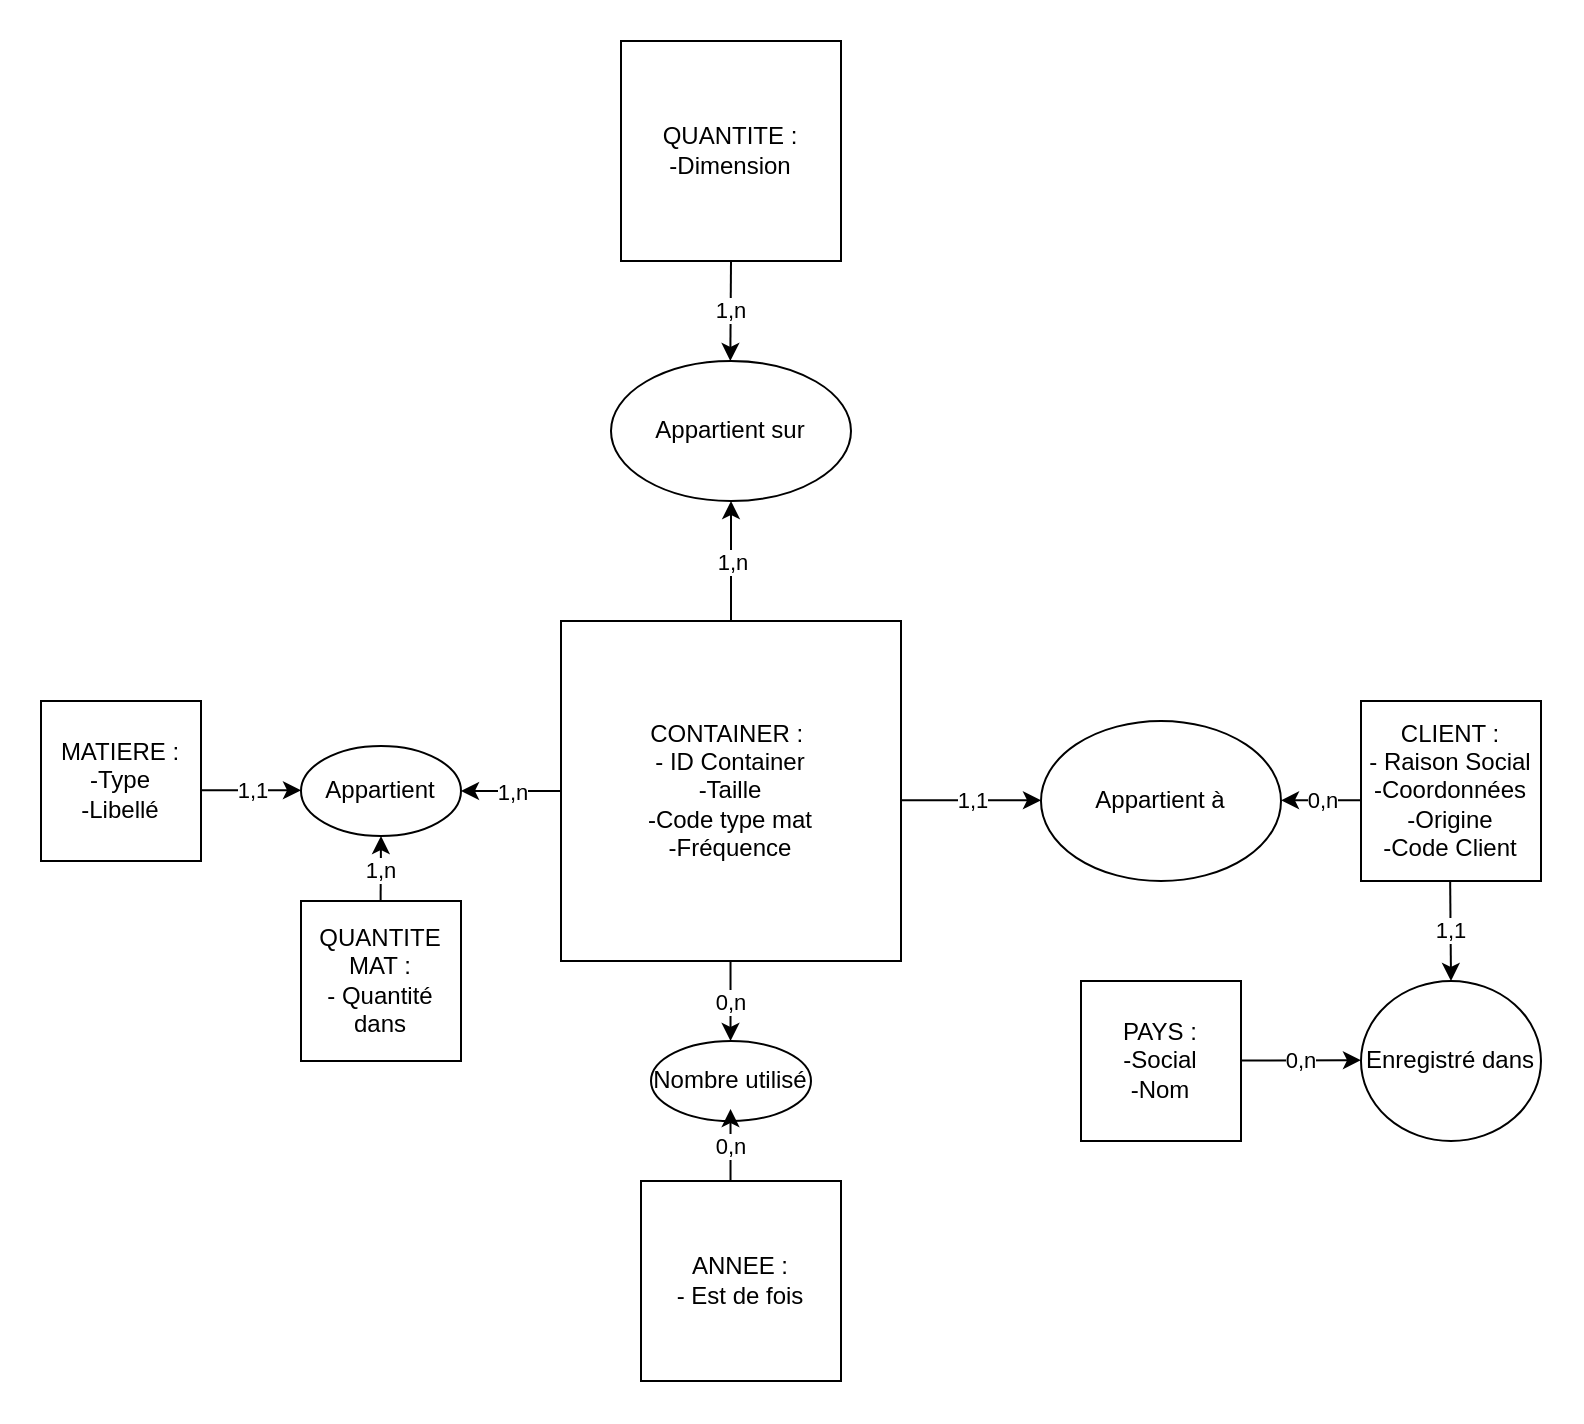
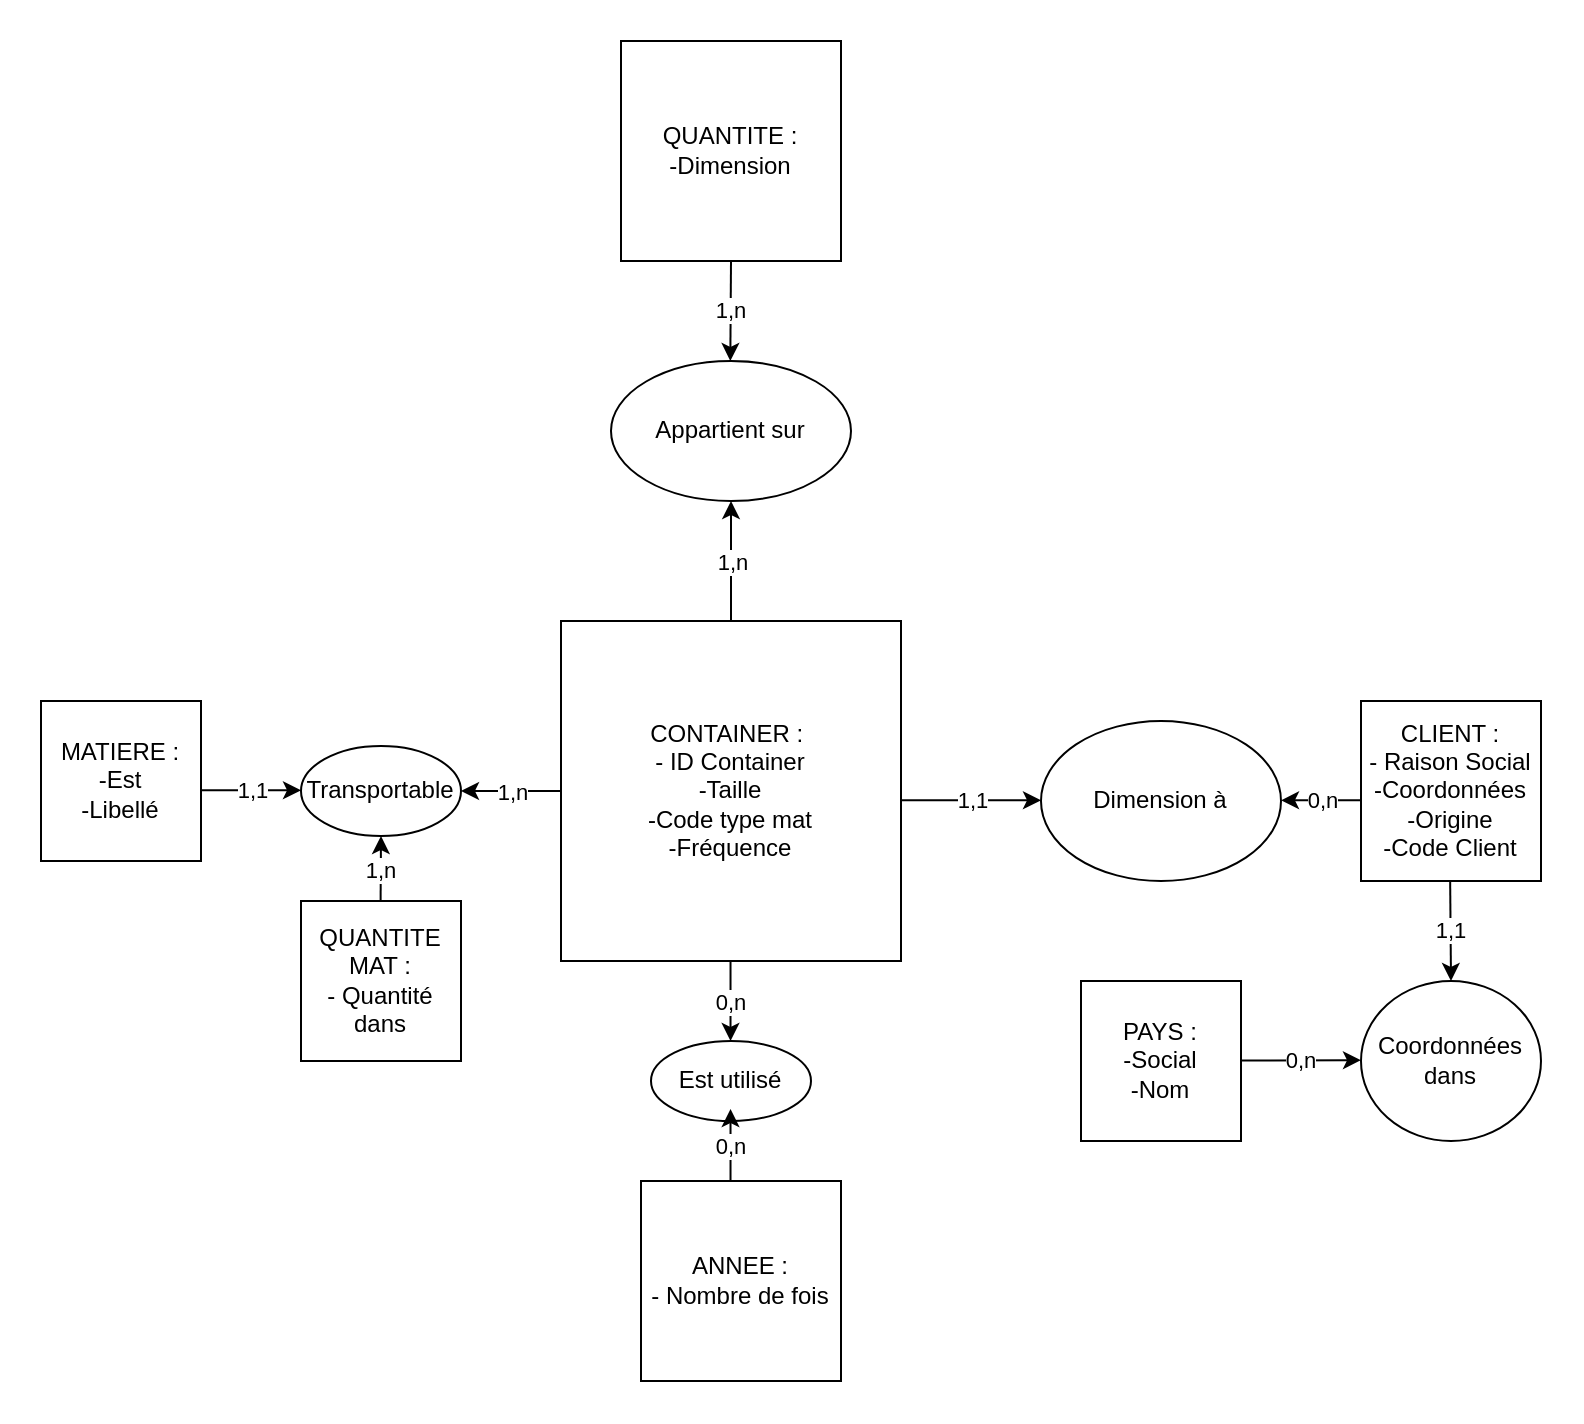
(121, 781) -> (121, 781)
(381, 791) -> (381, 791)
(1161, 801) -> (1161, 801)
(1451, 1061) -> (1451, 1061)
(731, 1081) -> (731, 1081)
(741, 1281) -> (741, 1281)
